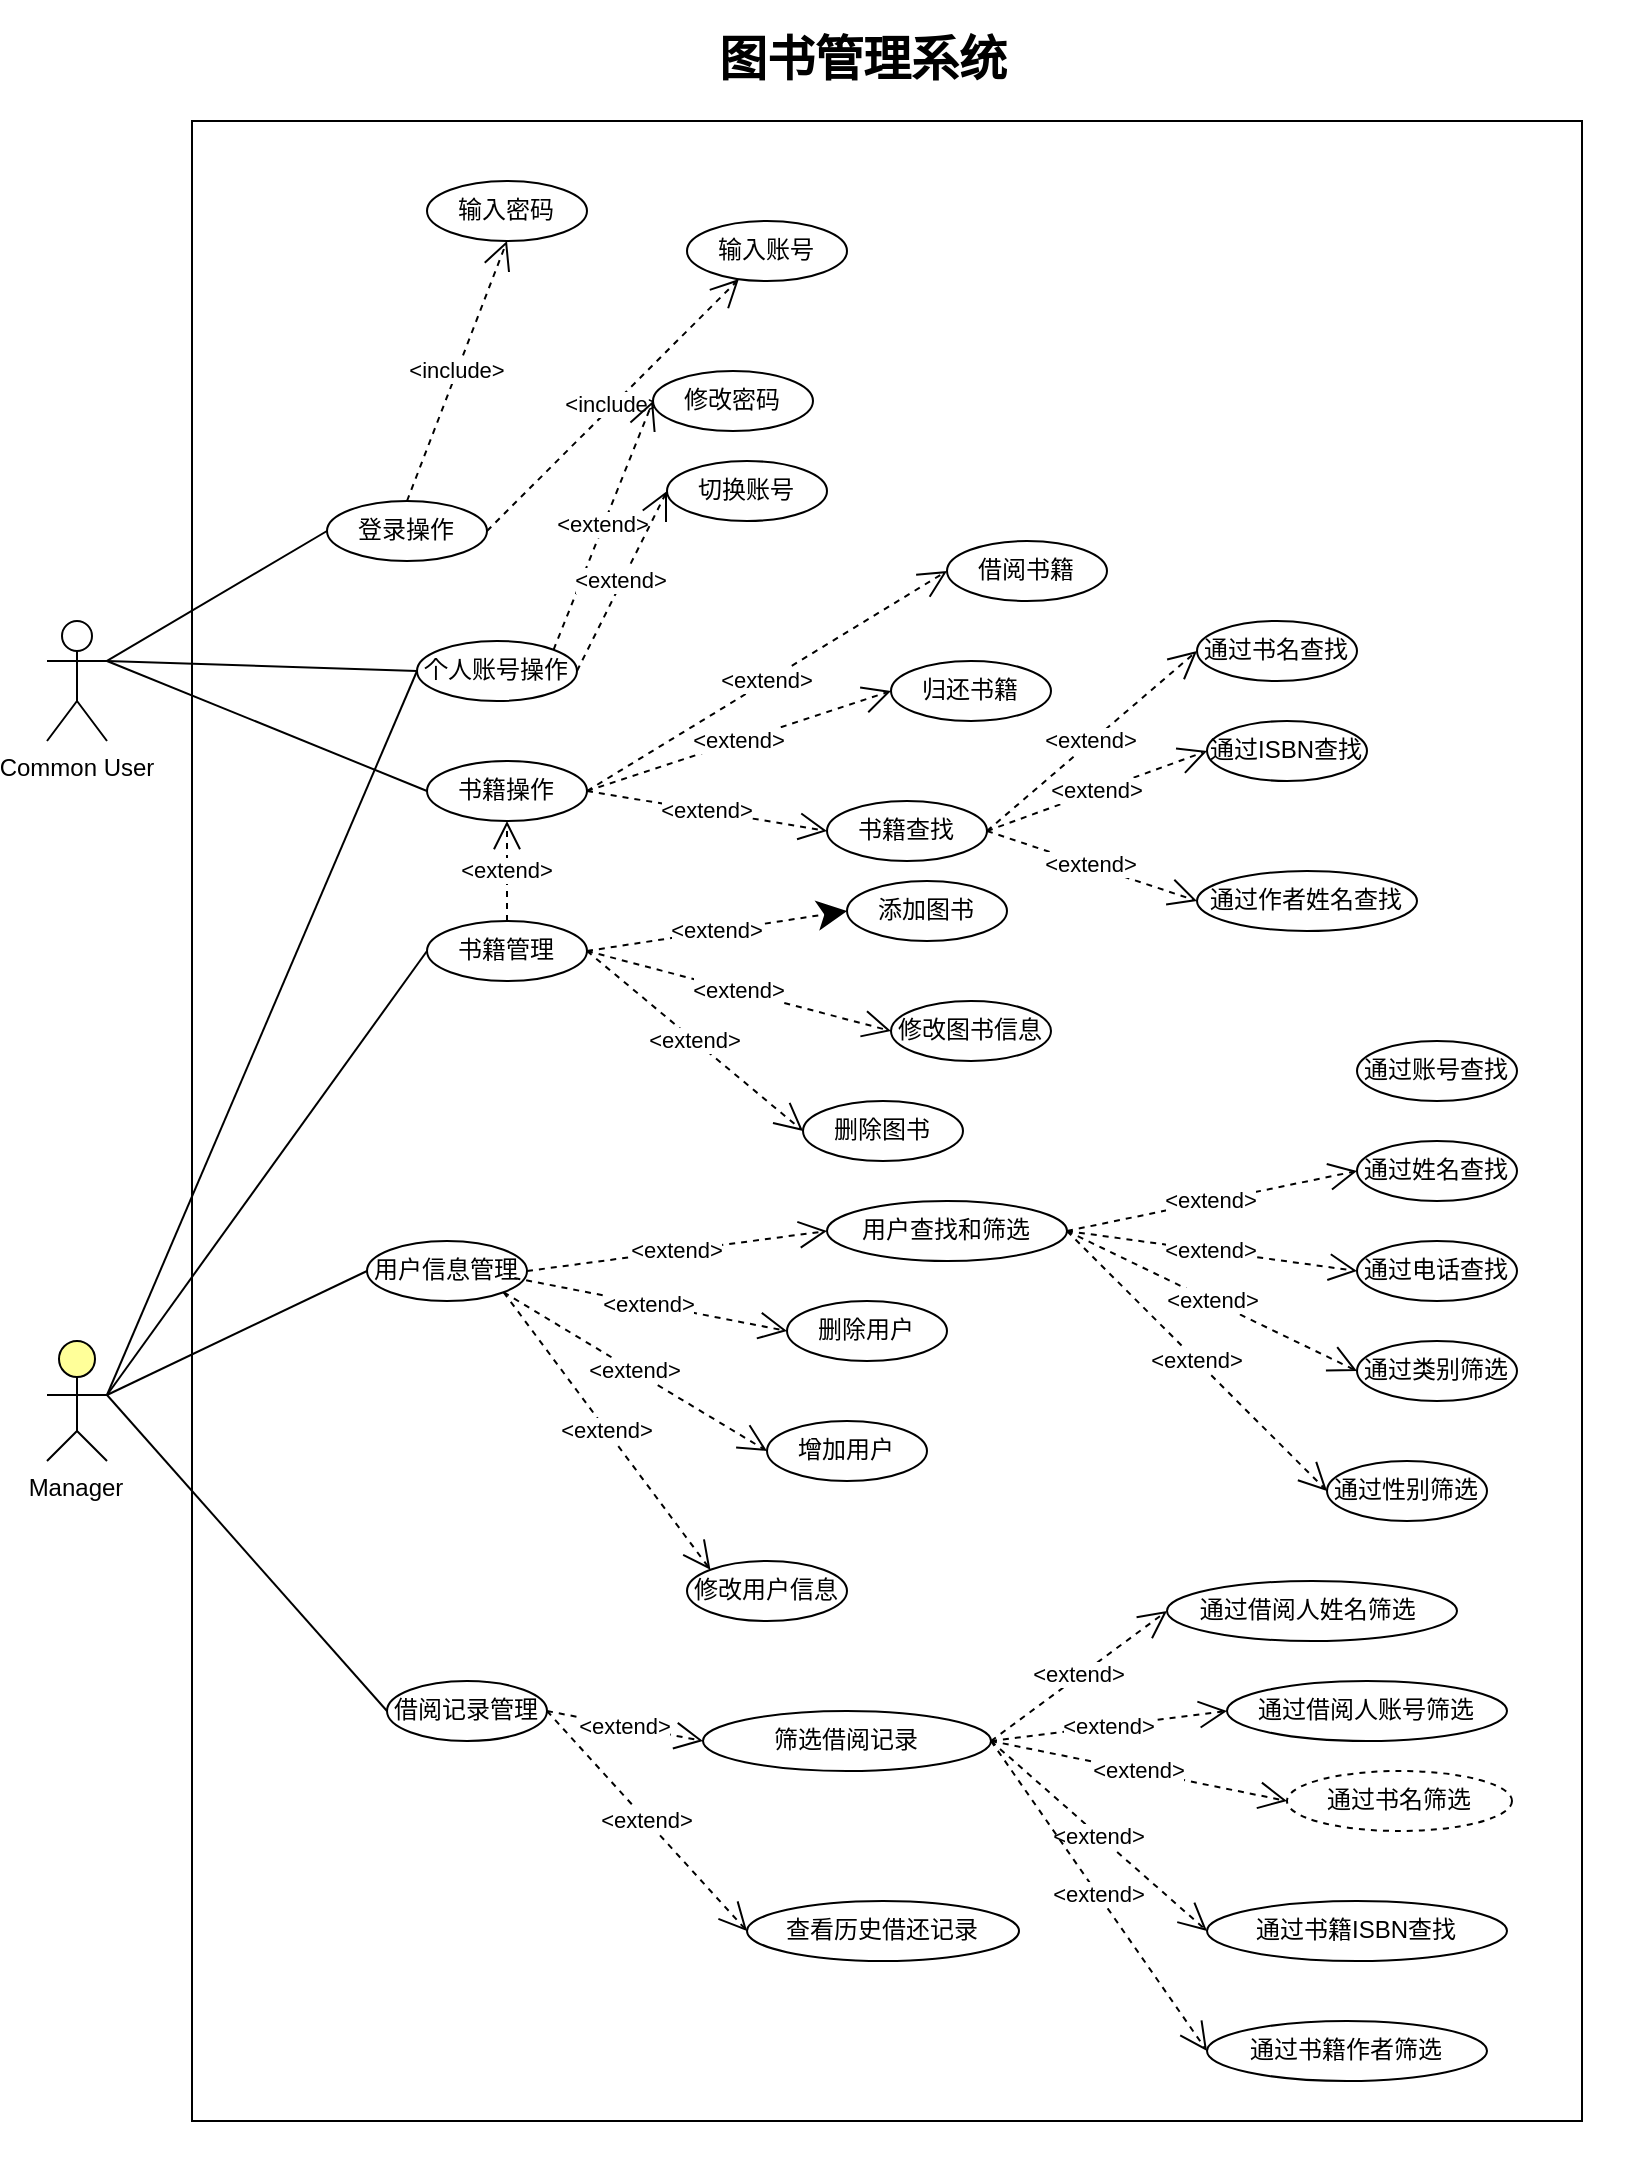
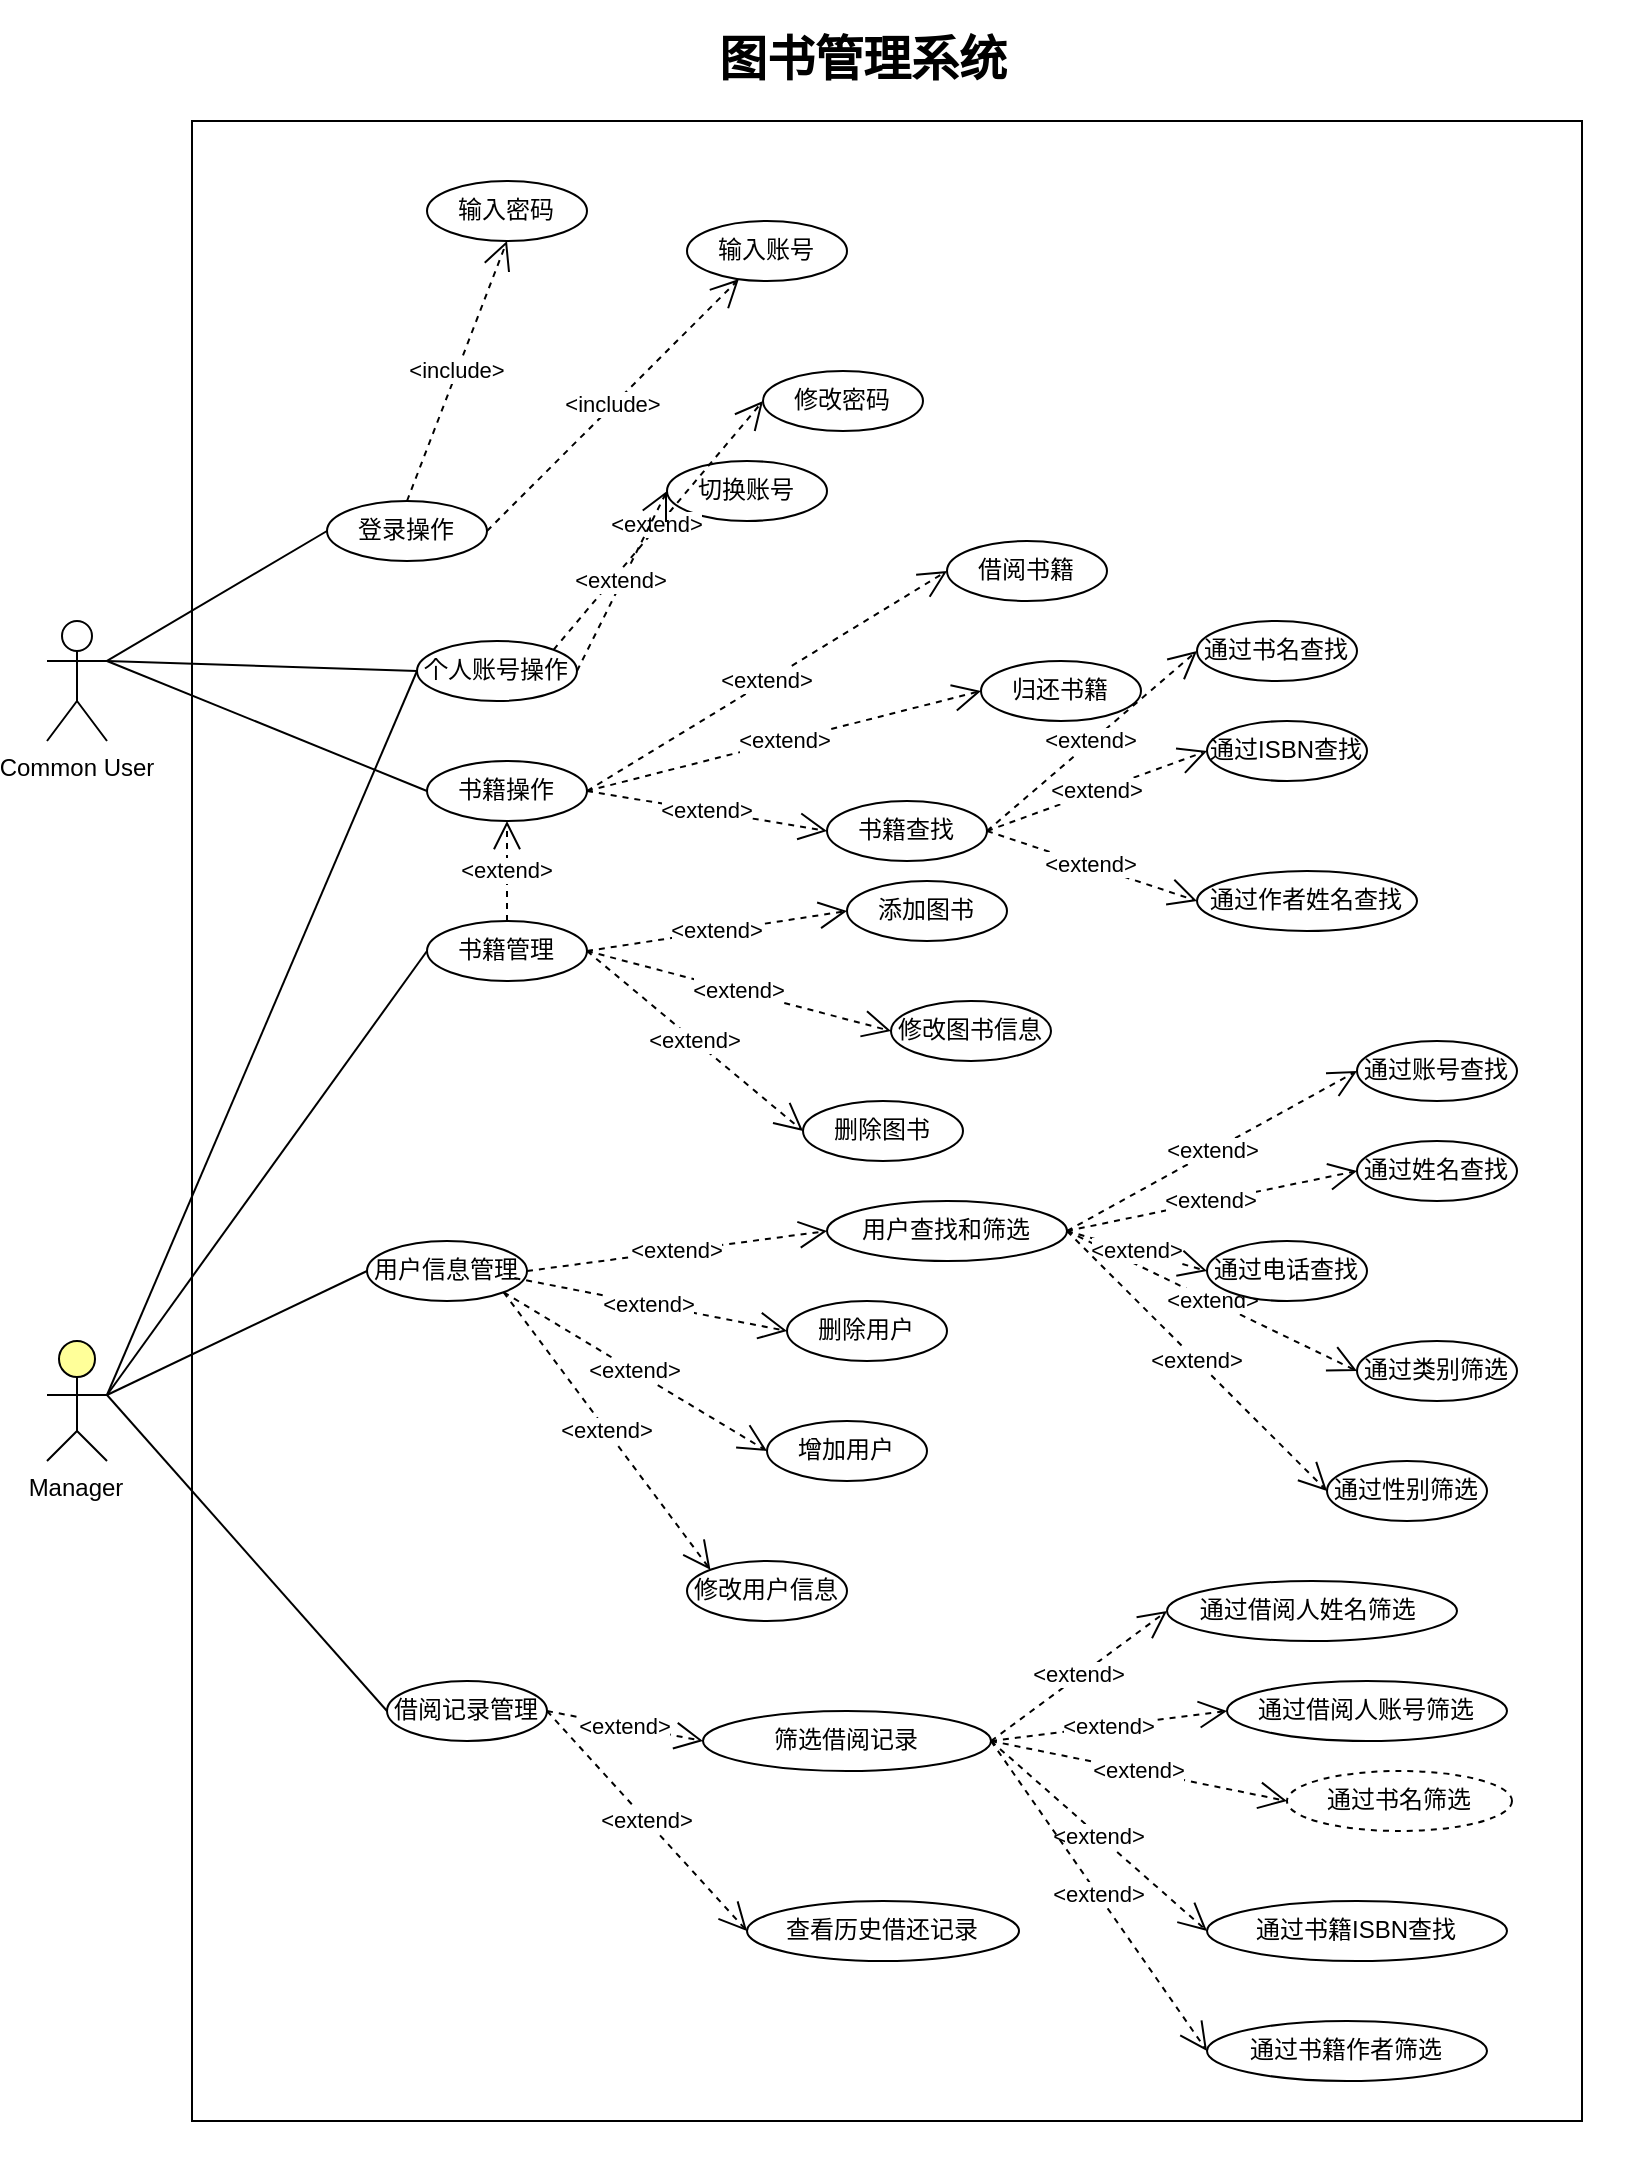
(733, 401) -> (843, 401)
(971, 691) -> (1061, 691)
(823, 915) -> (831, 914)
none -> (1293, 1107)
(1437, 1271) -> (1287, 1271)
